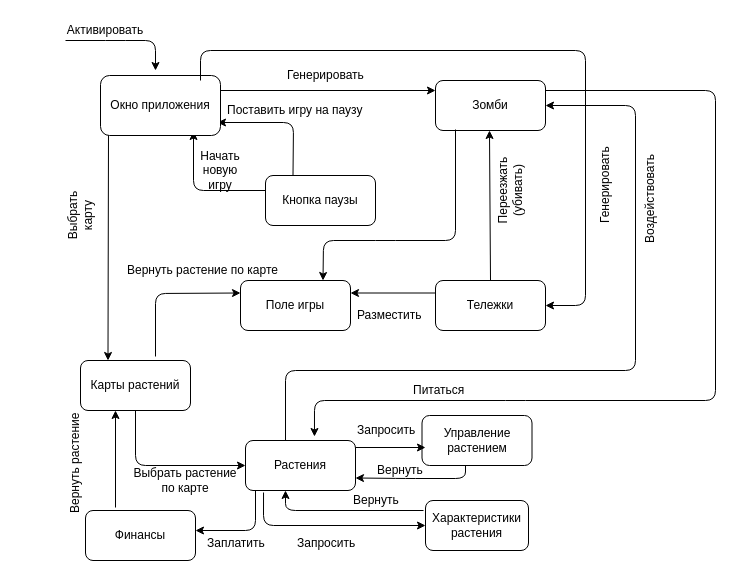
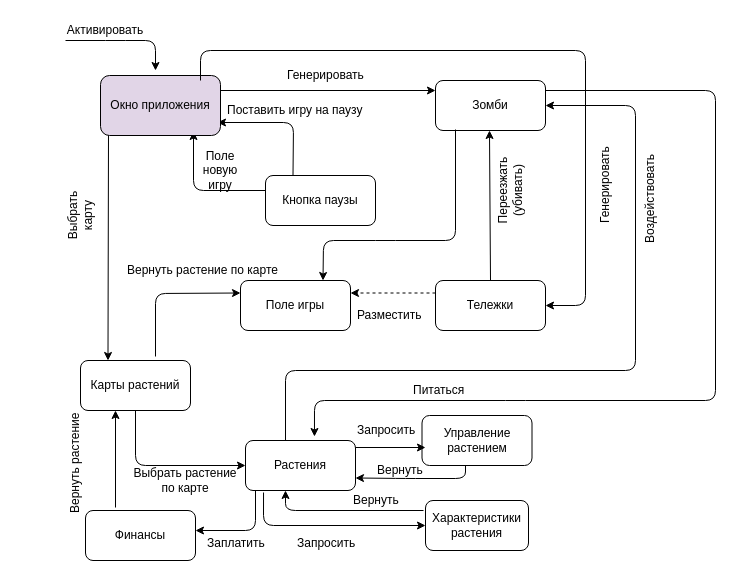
(161, 106) -> (161, 106)
(221, 171) -> (221, 171)
(395, 293) -> (395, 293)
